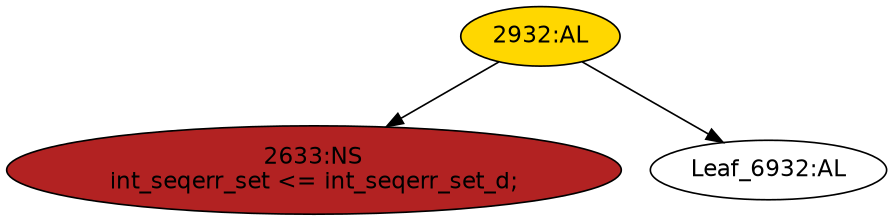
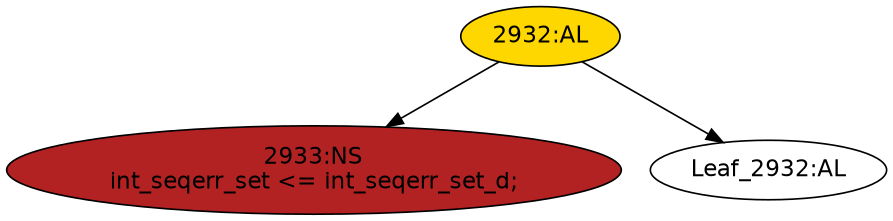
(314, 170) -> (314, 170)
(768, 170) -> (768, 170)
